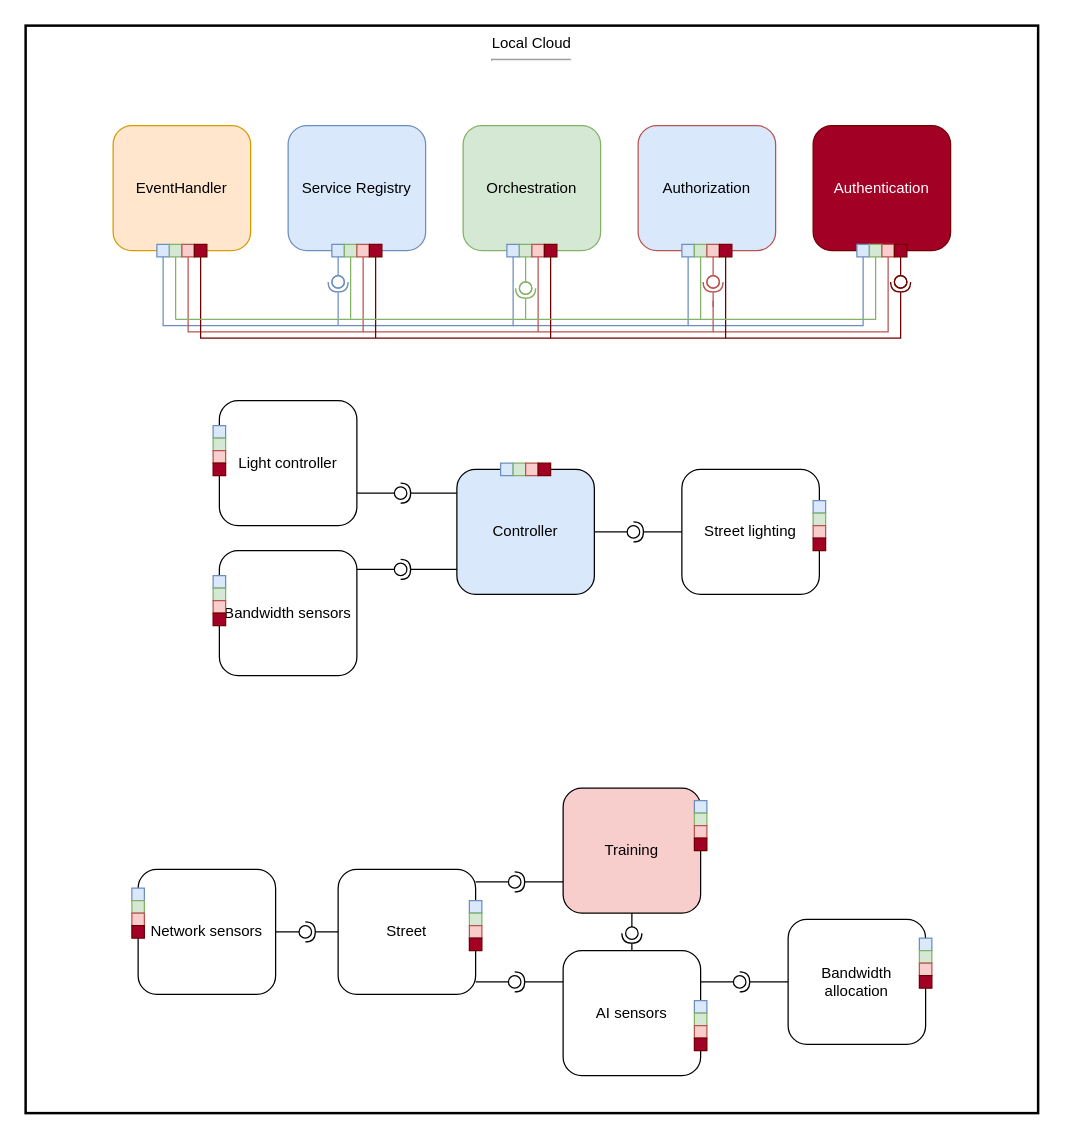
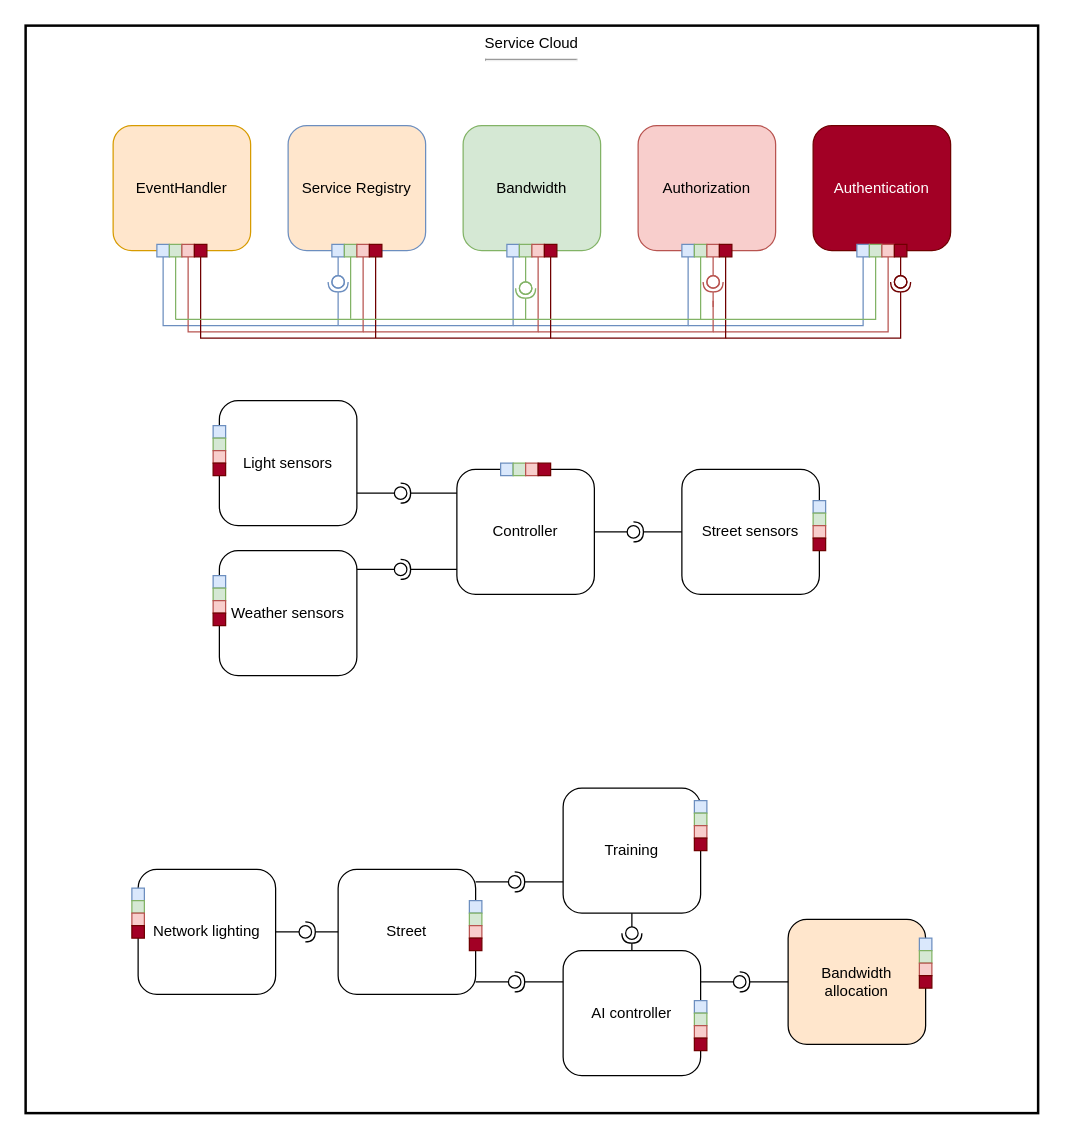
(532, 43) -> (532, 43)
(357, 188) -> (357, 188)
(532, 188) -> (532, 188)
(707, 188) -> (707, 188)
(288, 463) -> (288, 463)
(526, 532) -> (526, 532)
(751, 532) -> (751, 532)
(288, 613) -> (288, 613)
(632, 851) -> (632, 851)
(207, 932) -> (207, 932)
(857, 982) -> (857, 982)
(632, 1013) -> (632, 1013)
